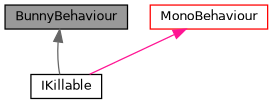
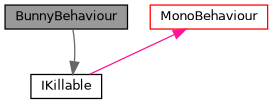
(58, 58) -> (75, 45)
